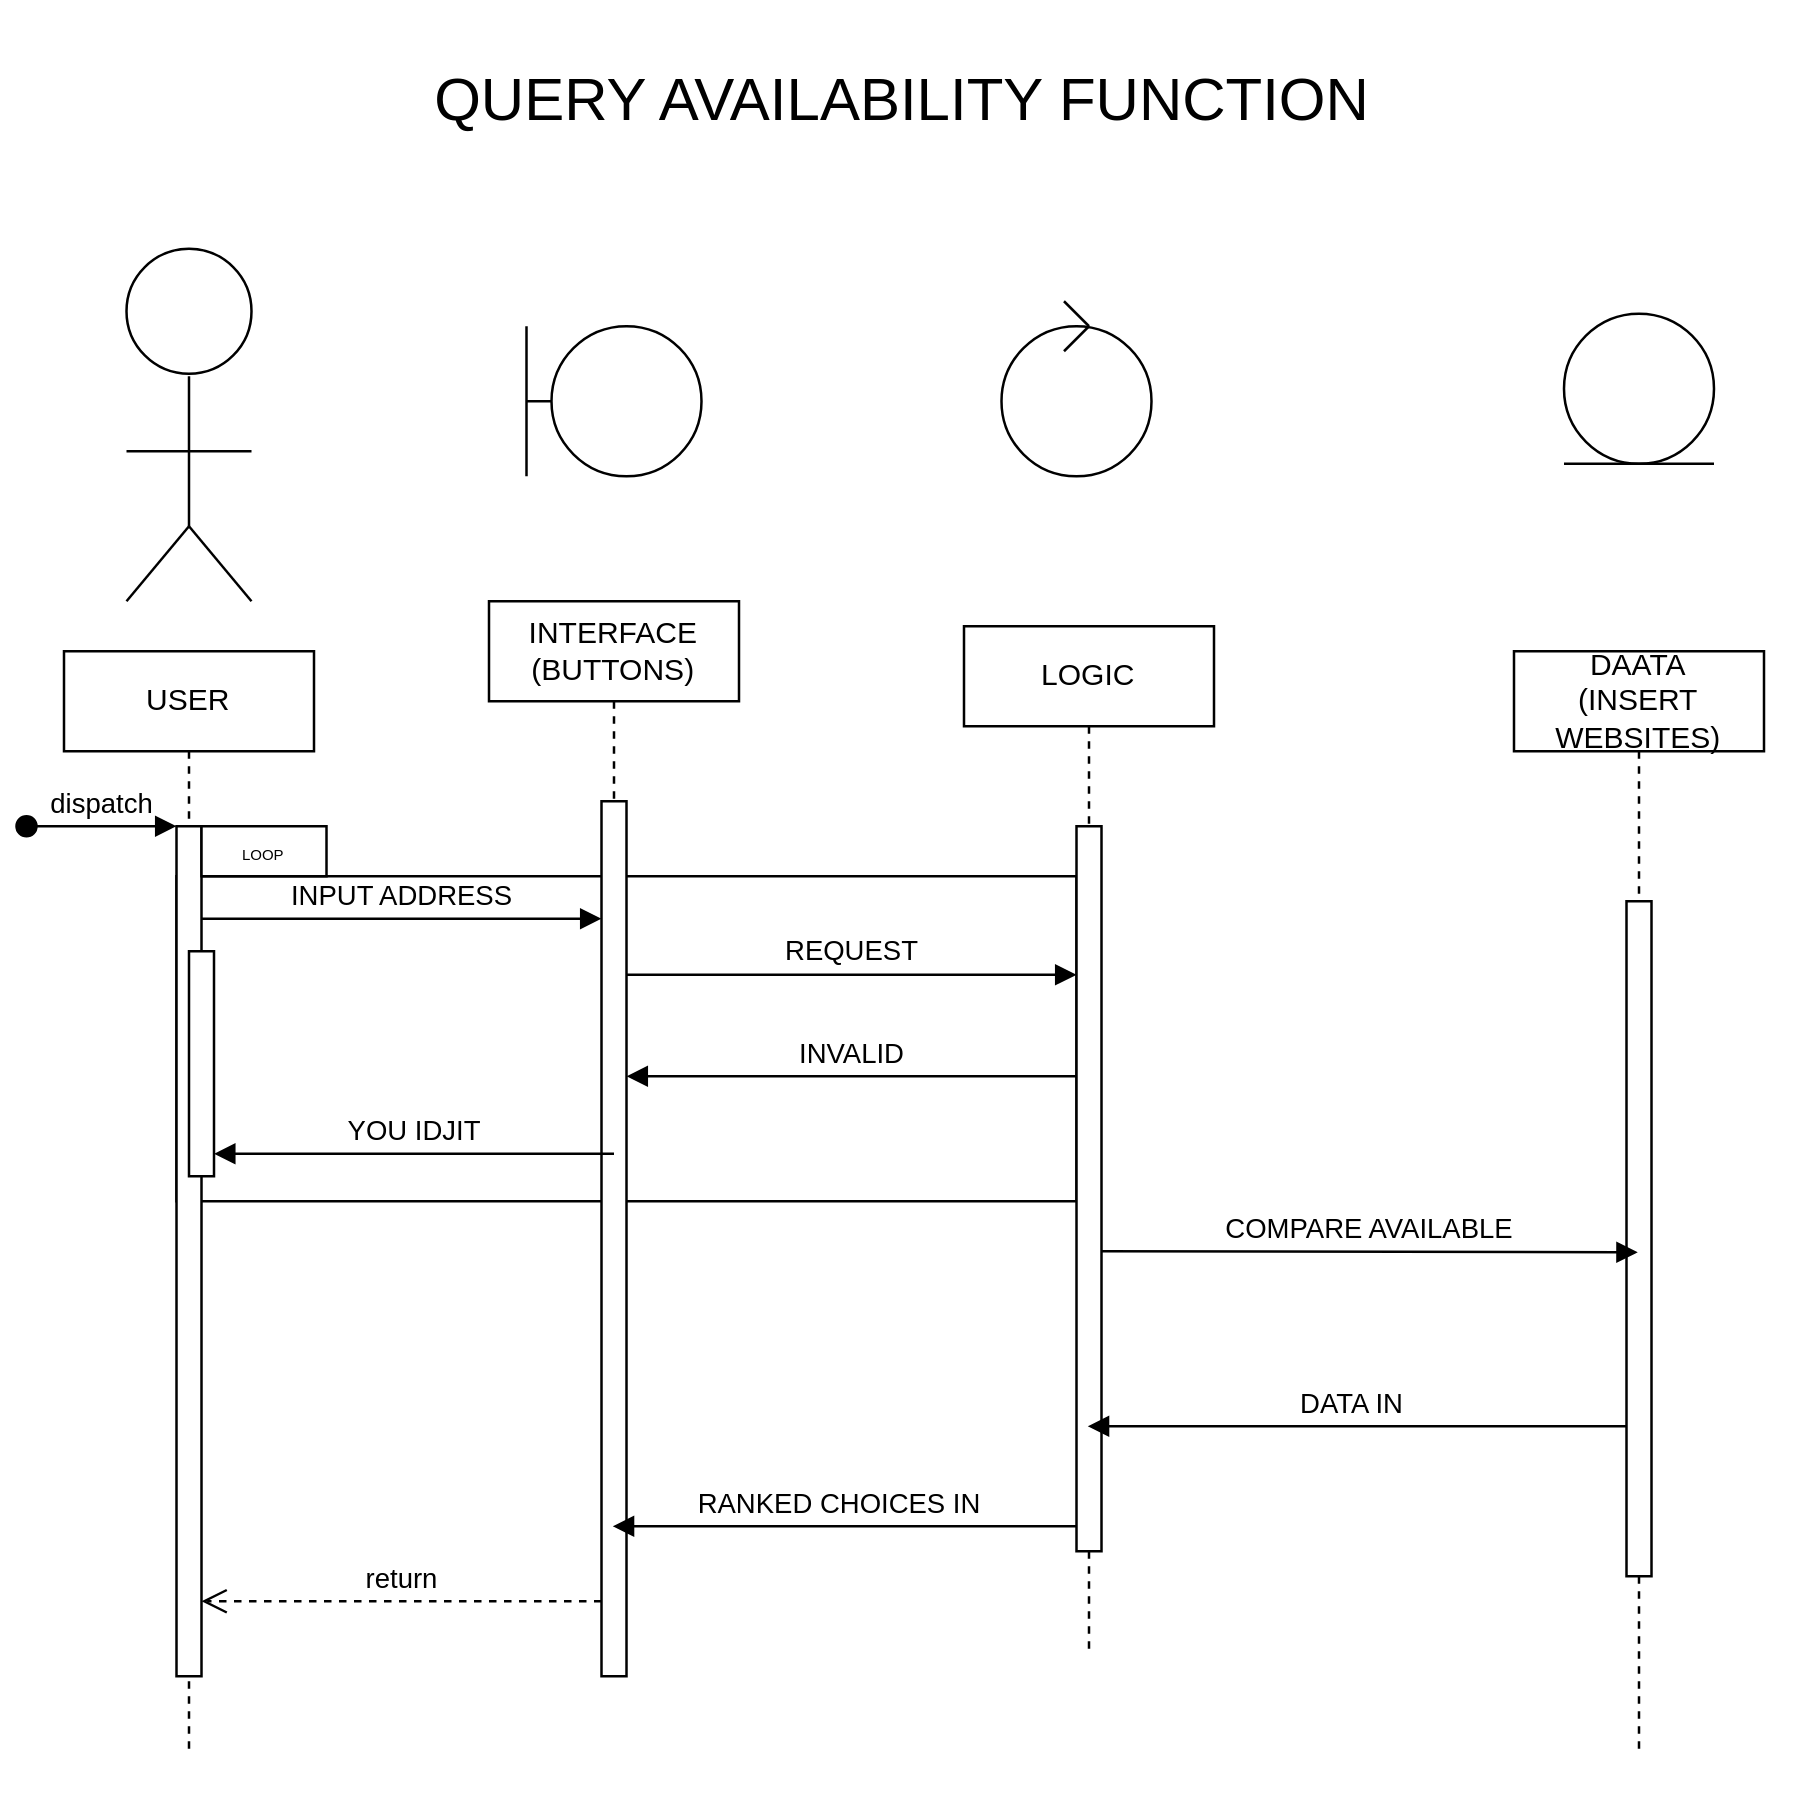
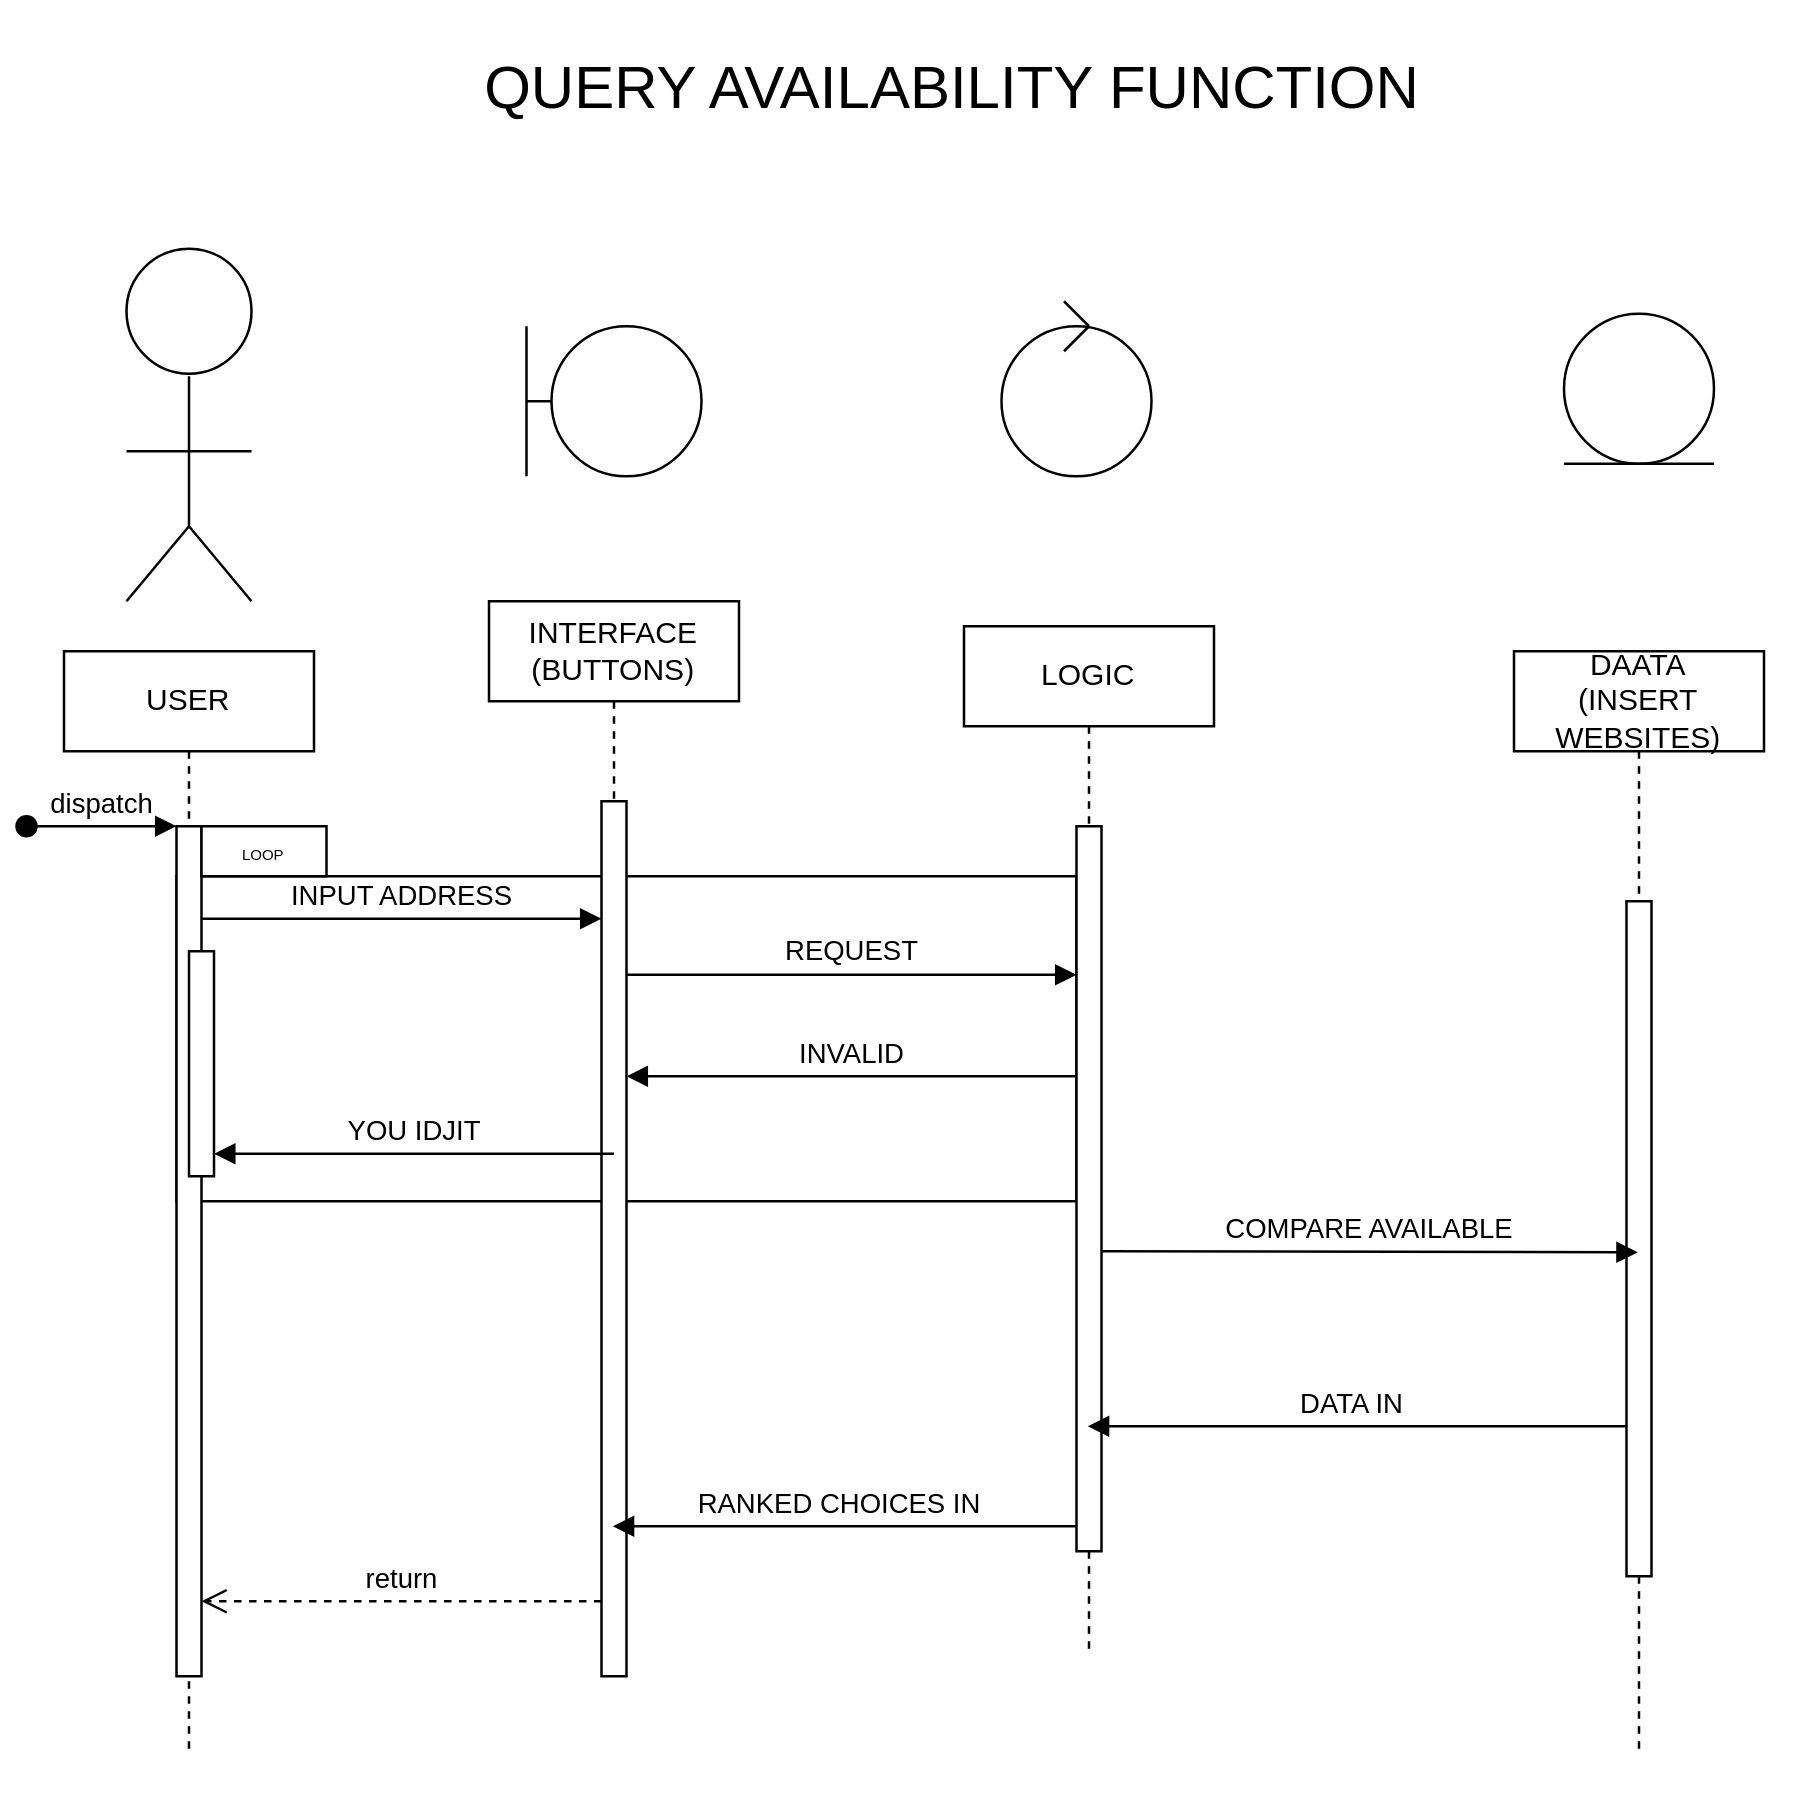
(901, 101) -> (951, 89)
